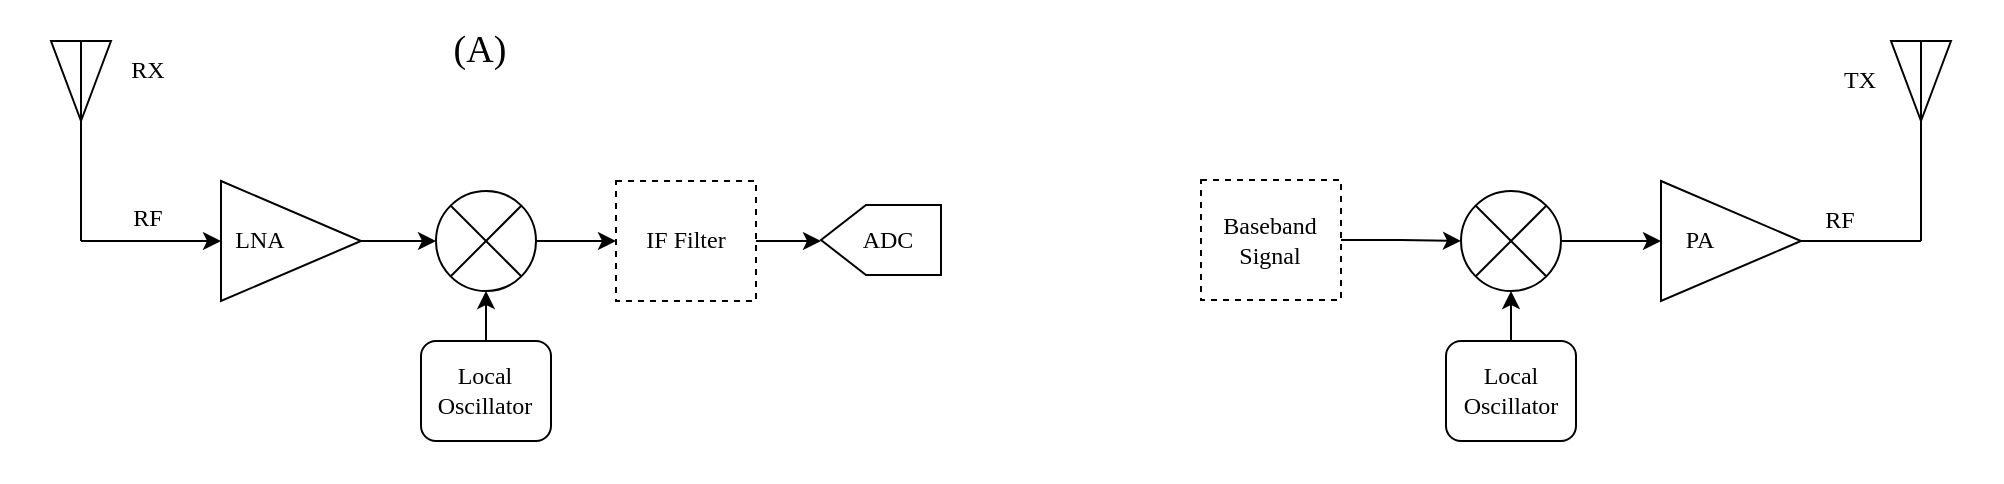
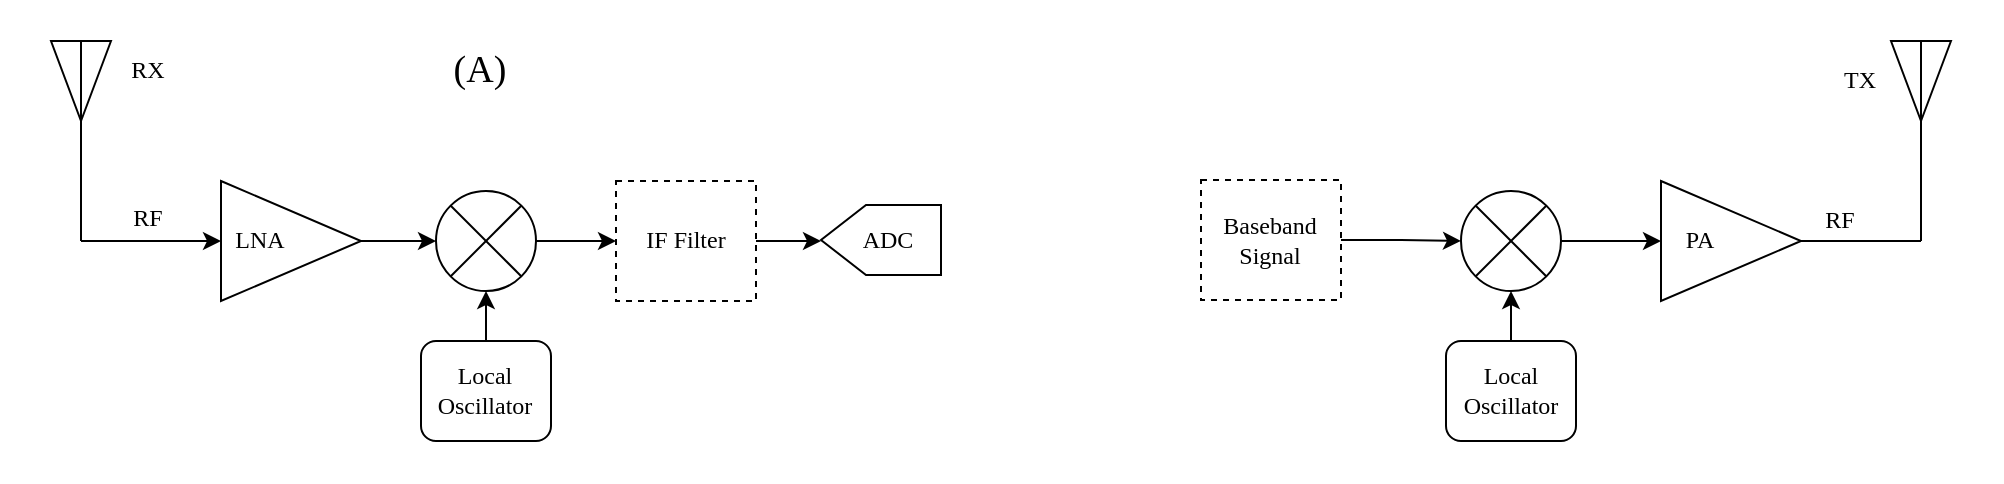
(481, 51) -> (481, 71)
